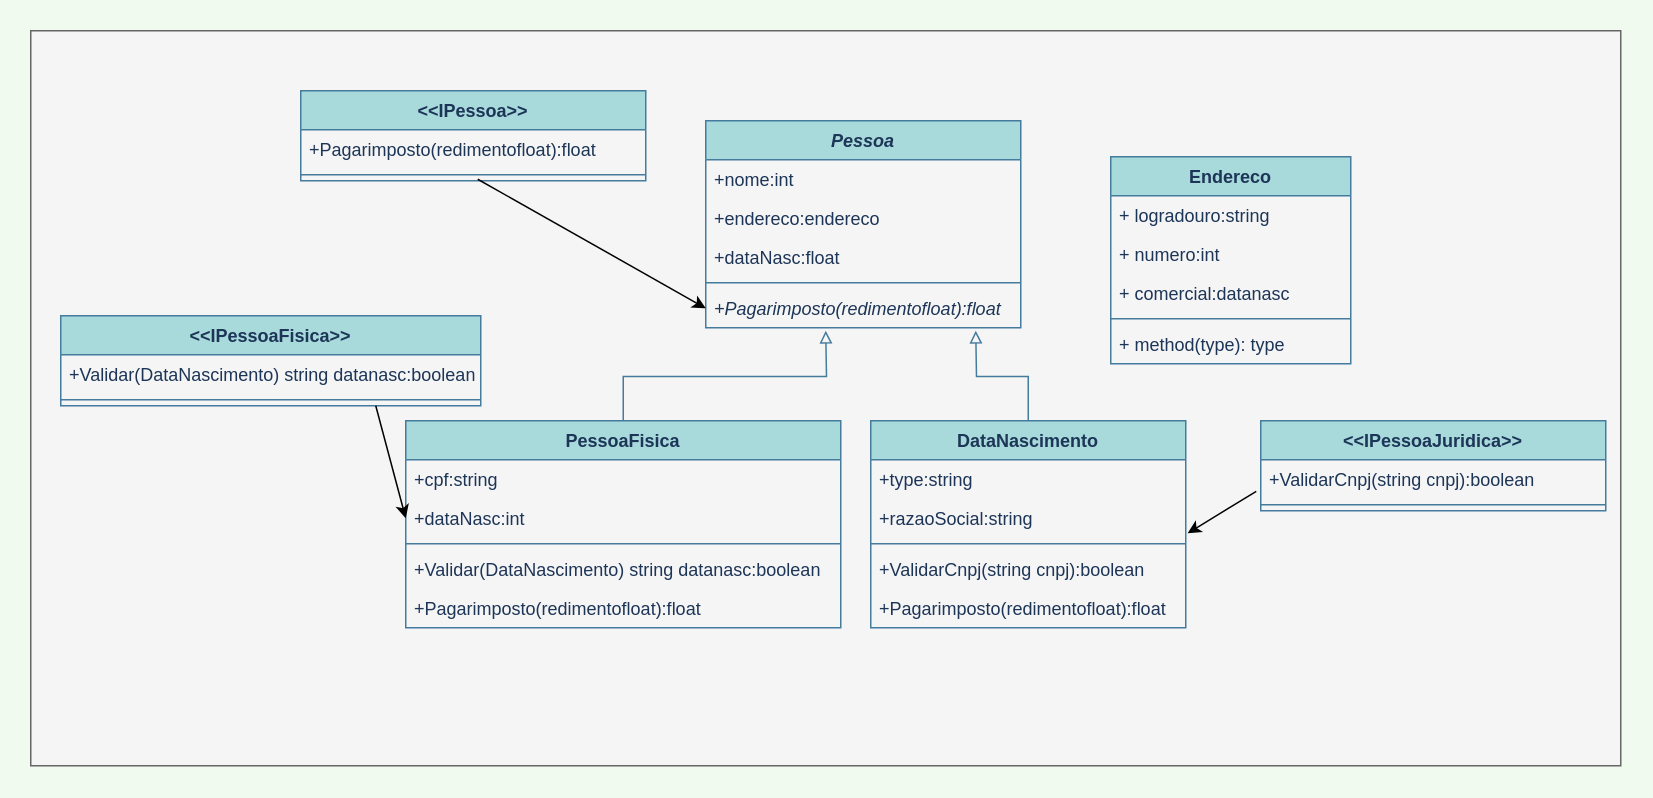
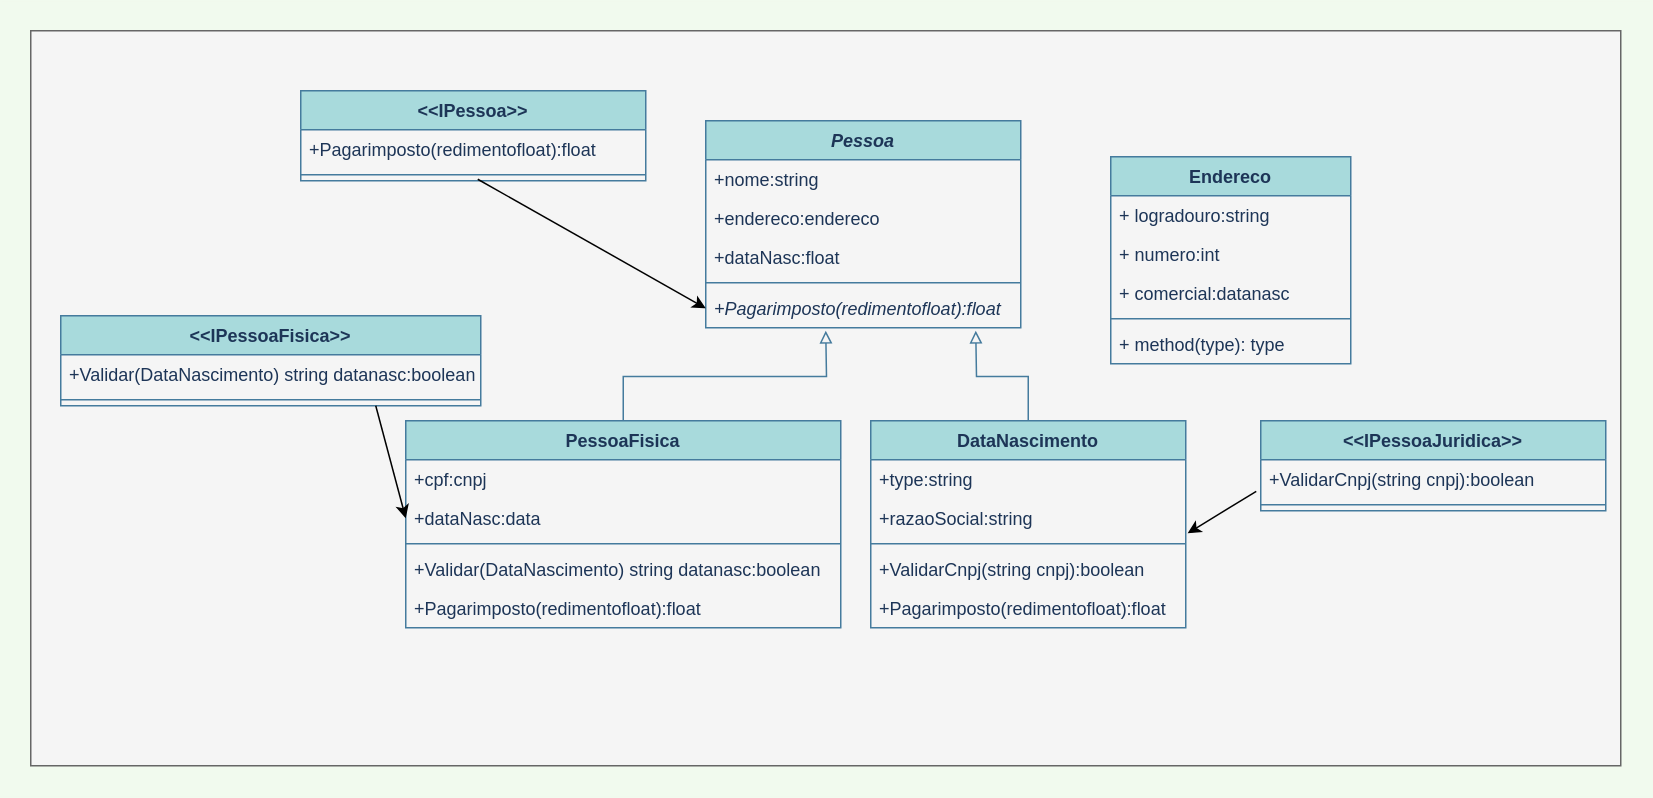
(755, 180) -> (770, 180)
(465, 480) -> (457, 480)
(475, 519) -> (482, 519)
